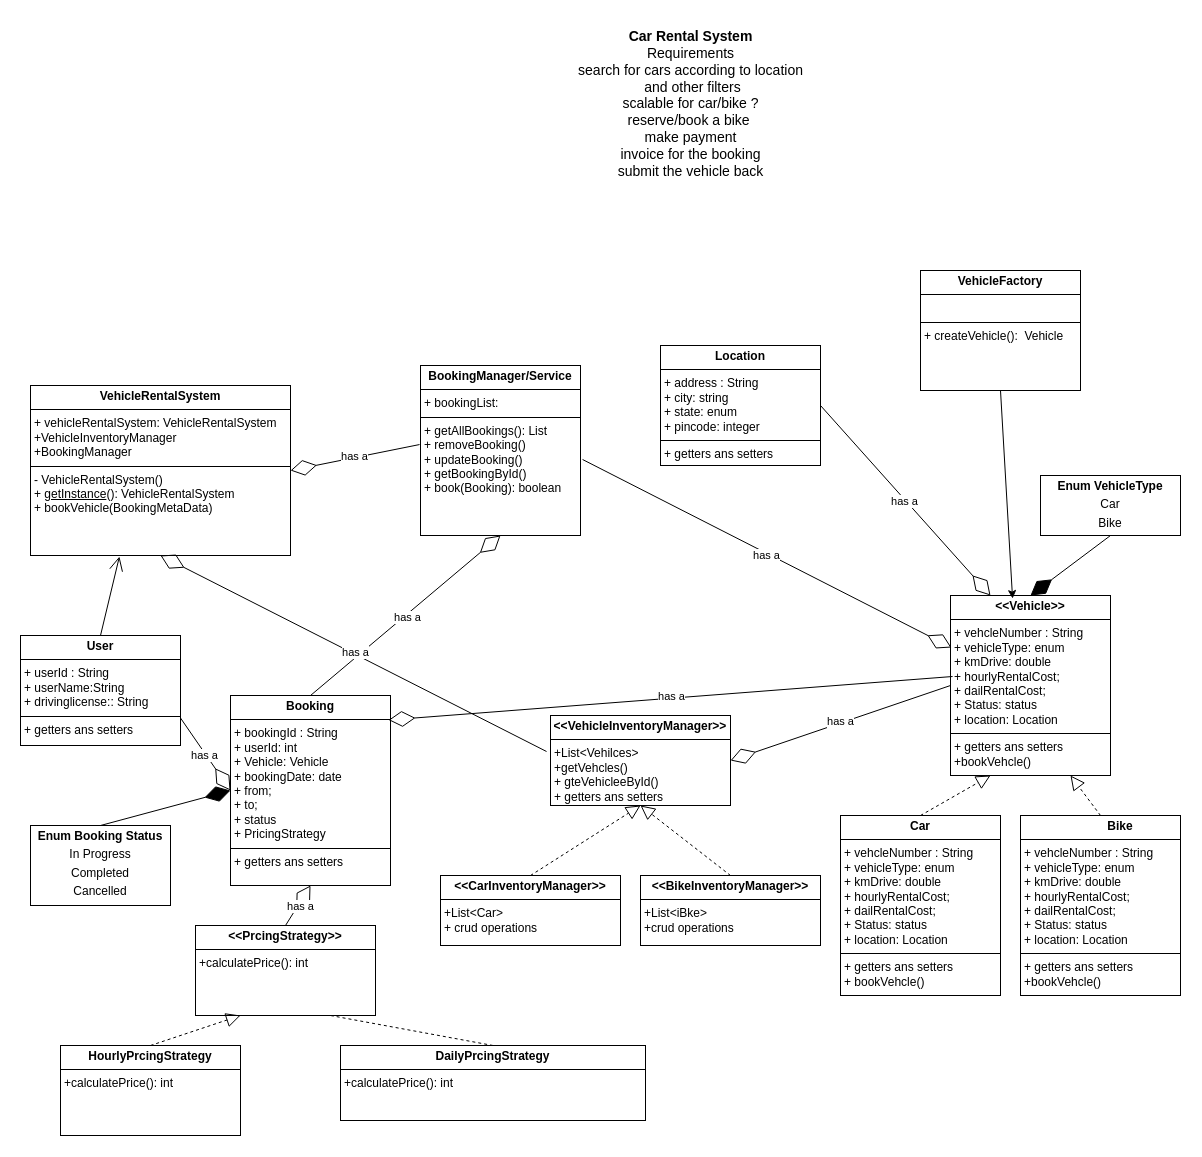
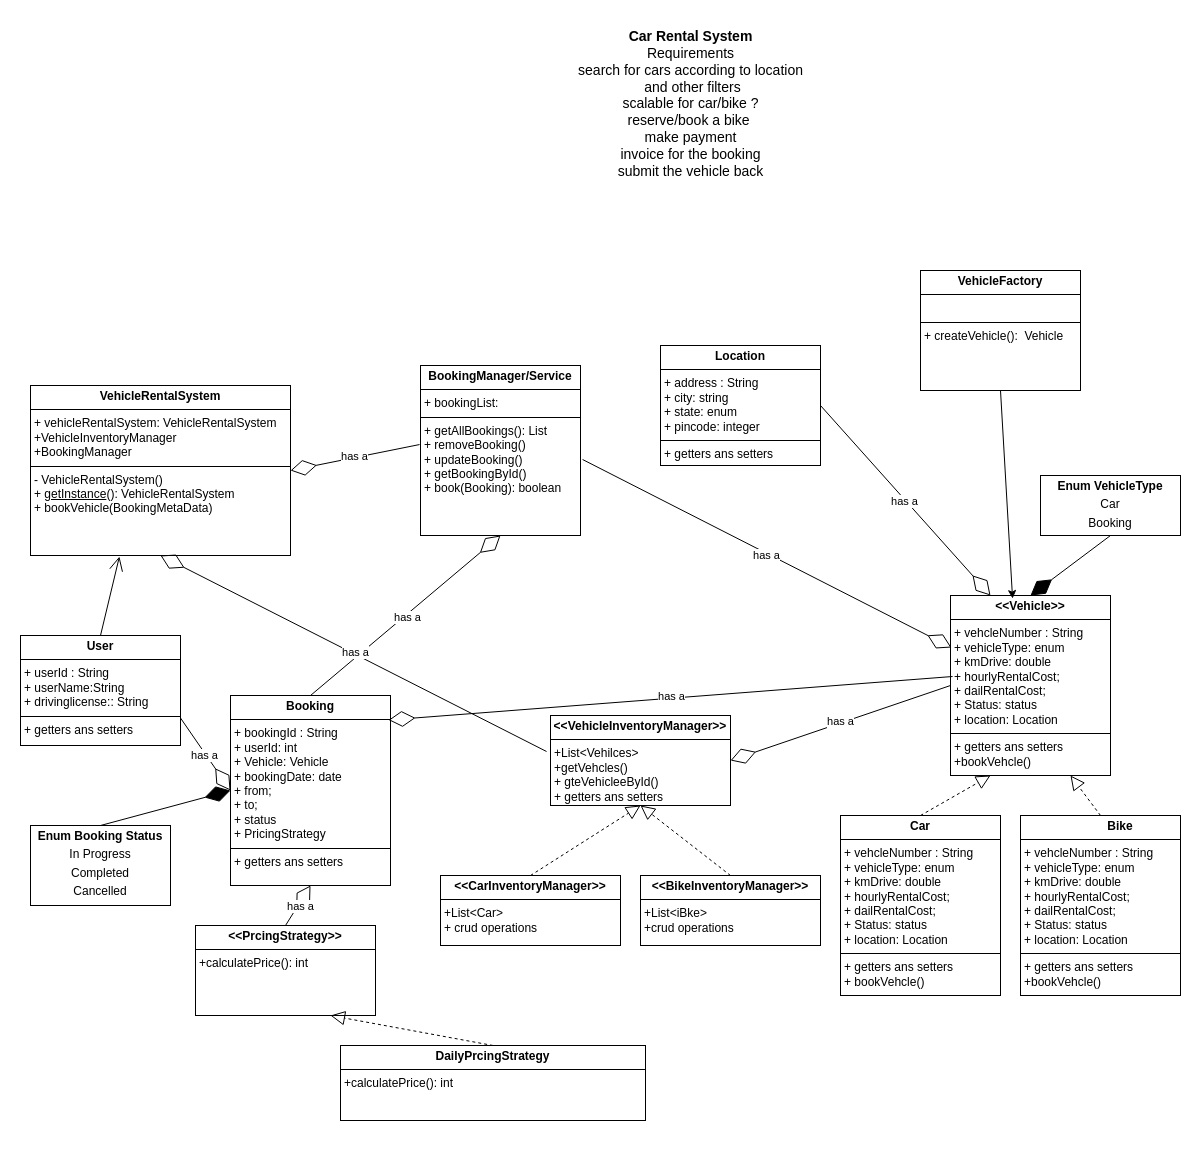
(1090, 497) -> (1090, 497)
(338, 1017) -> (345, 1018)
(189, 1033) -> none
(151, 1091) -> none
